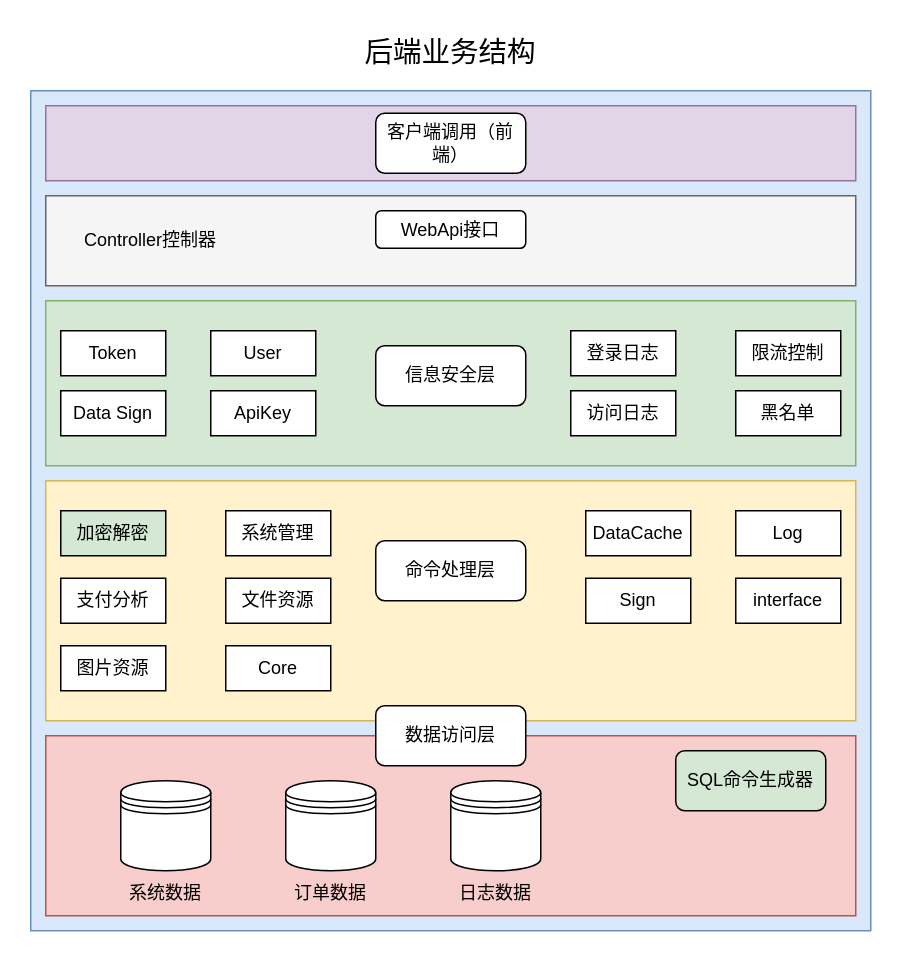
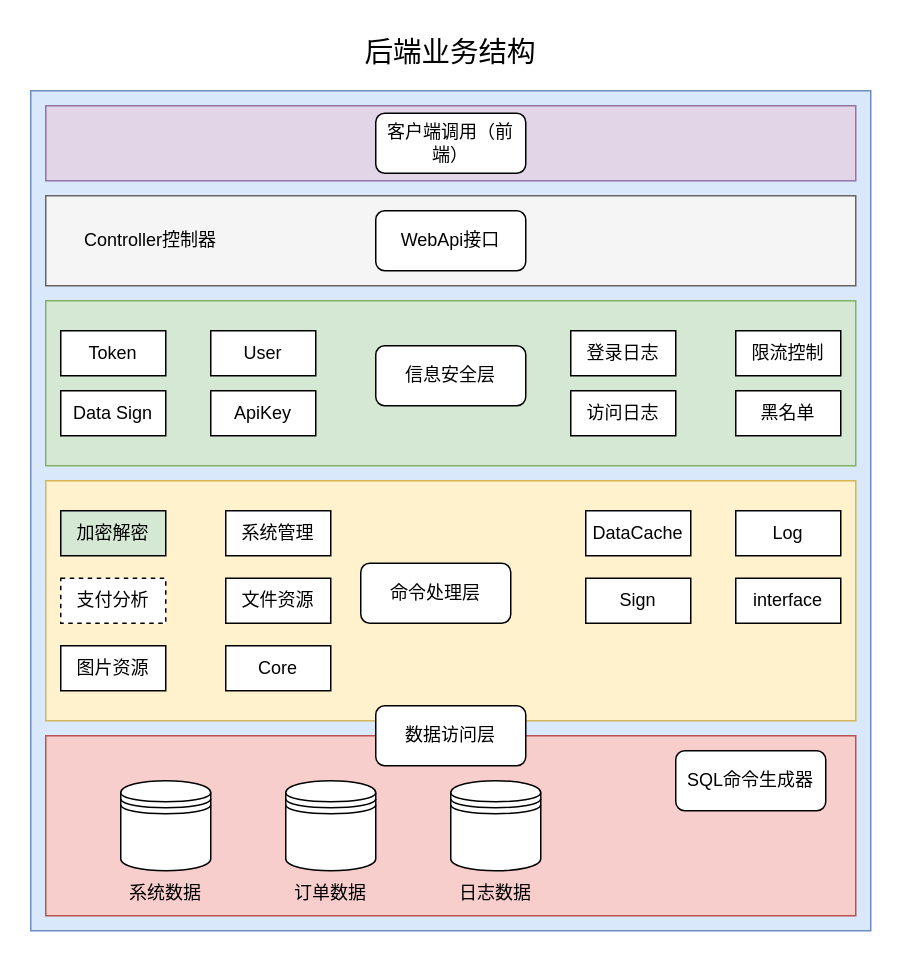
(451, 230) -> (451, 241)
(451, 571) -> (436, 593)
(113, 601) -> (113, 601)
(751, 781) -> (751, 781)
